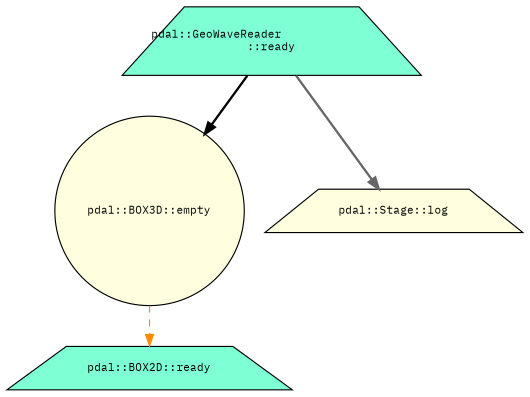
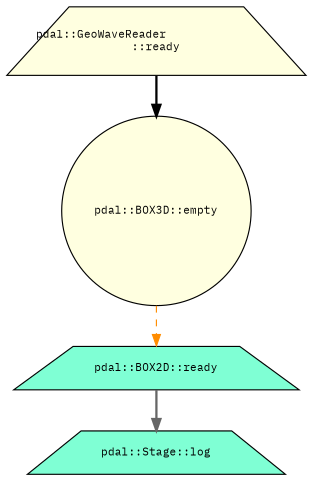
(272, 41) -> (156, 41)
(334, 128) -> (156, 405)
(394, 211) -> (156, 453)
